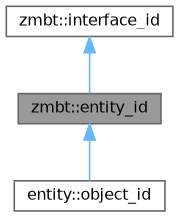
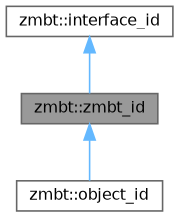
(90, 109) -> (90, 109)
(90, 196) -> (90, 196)
